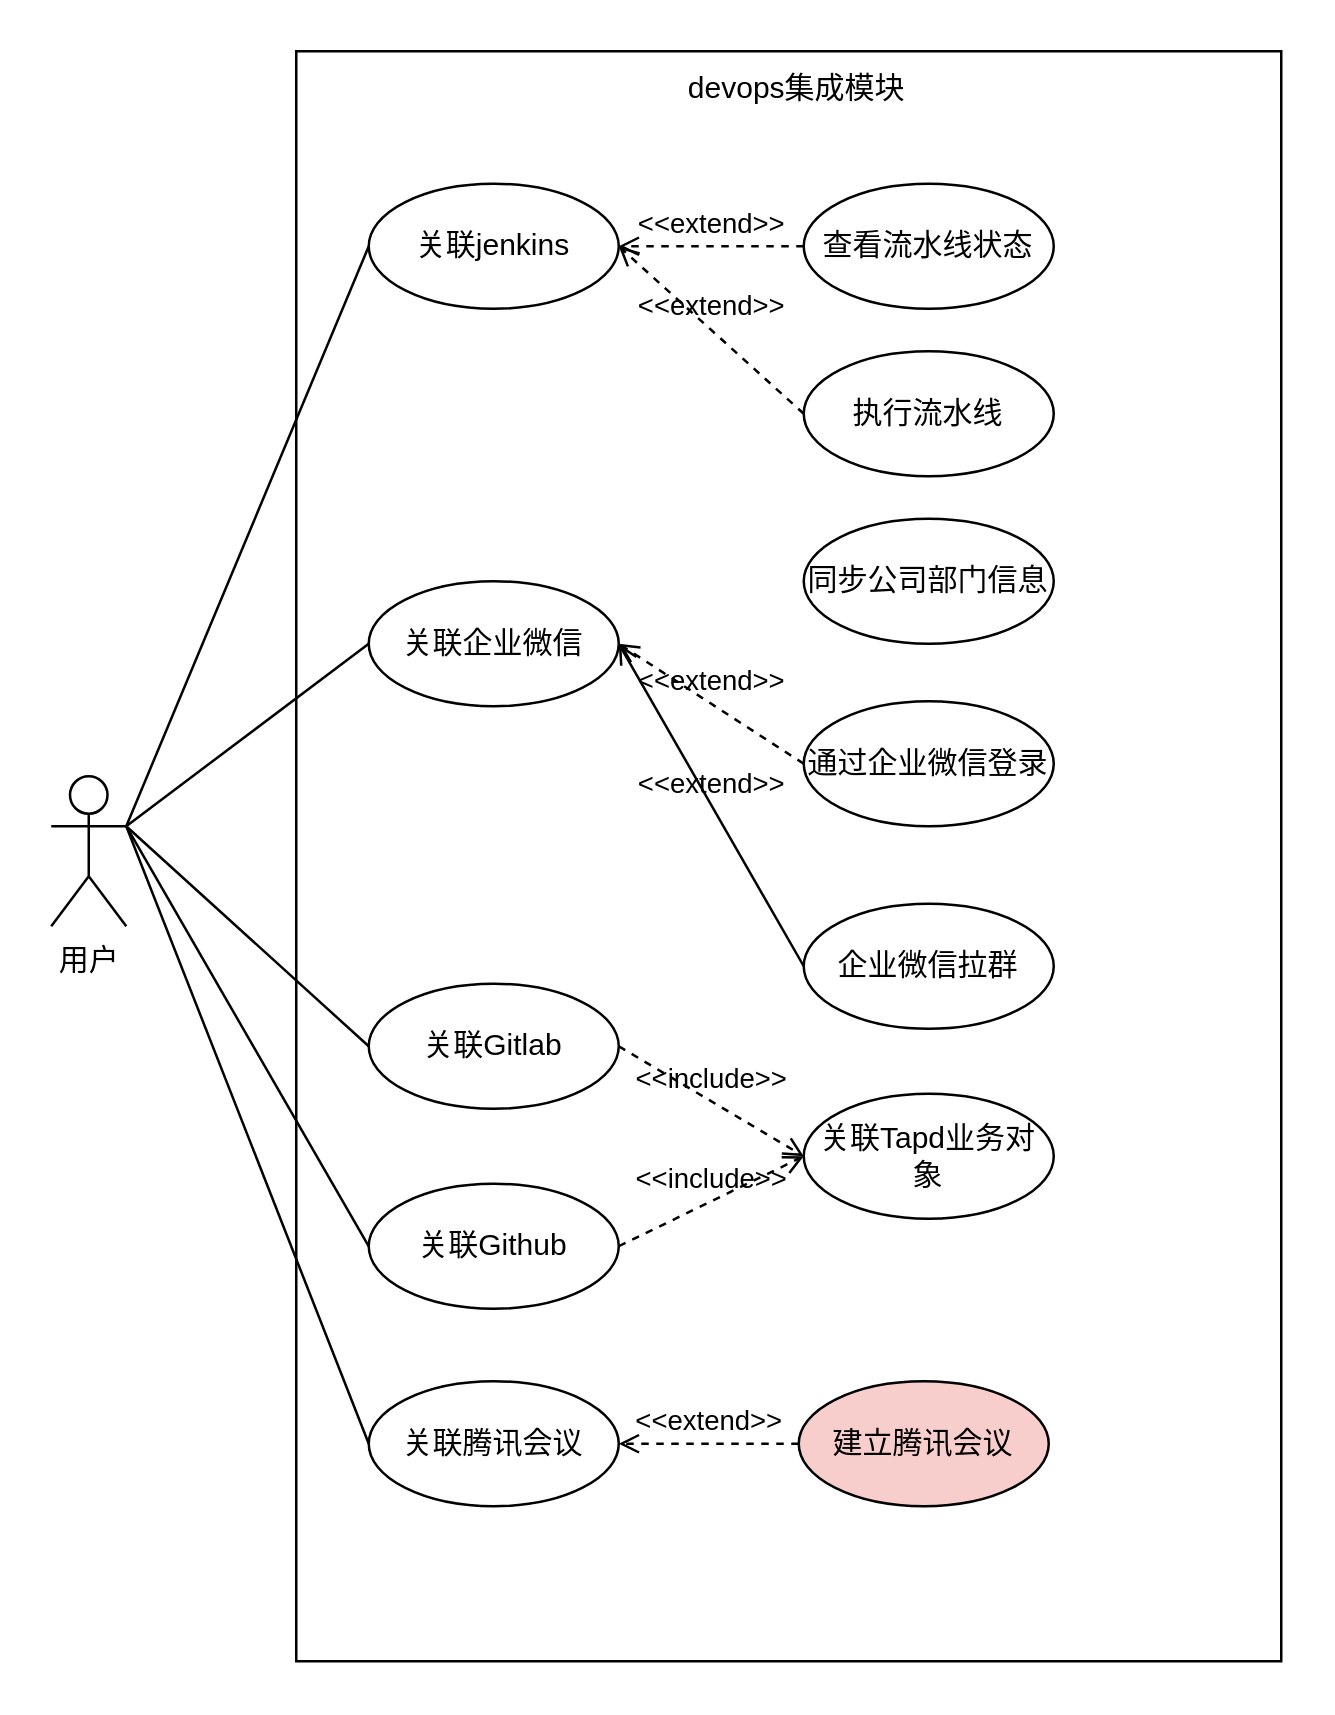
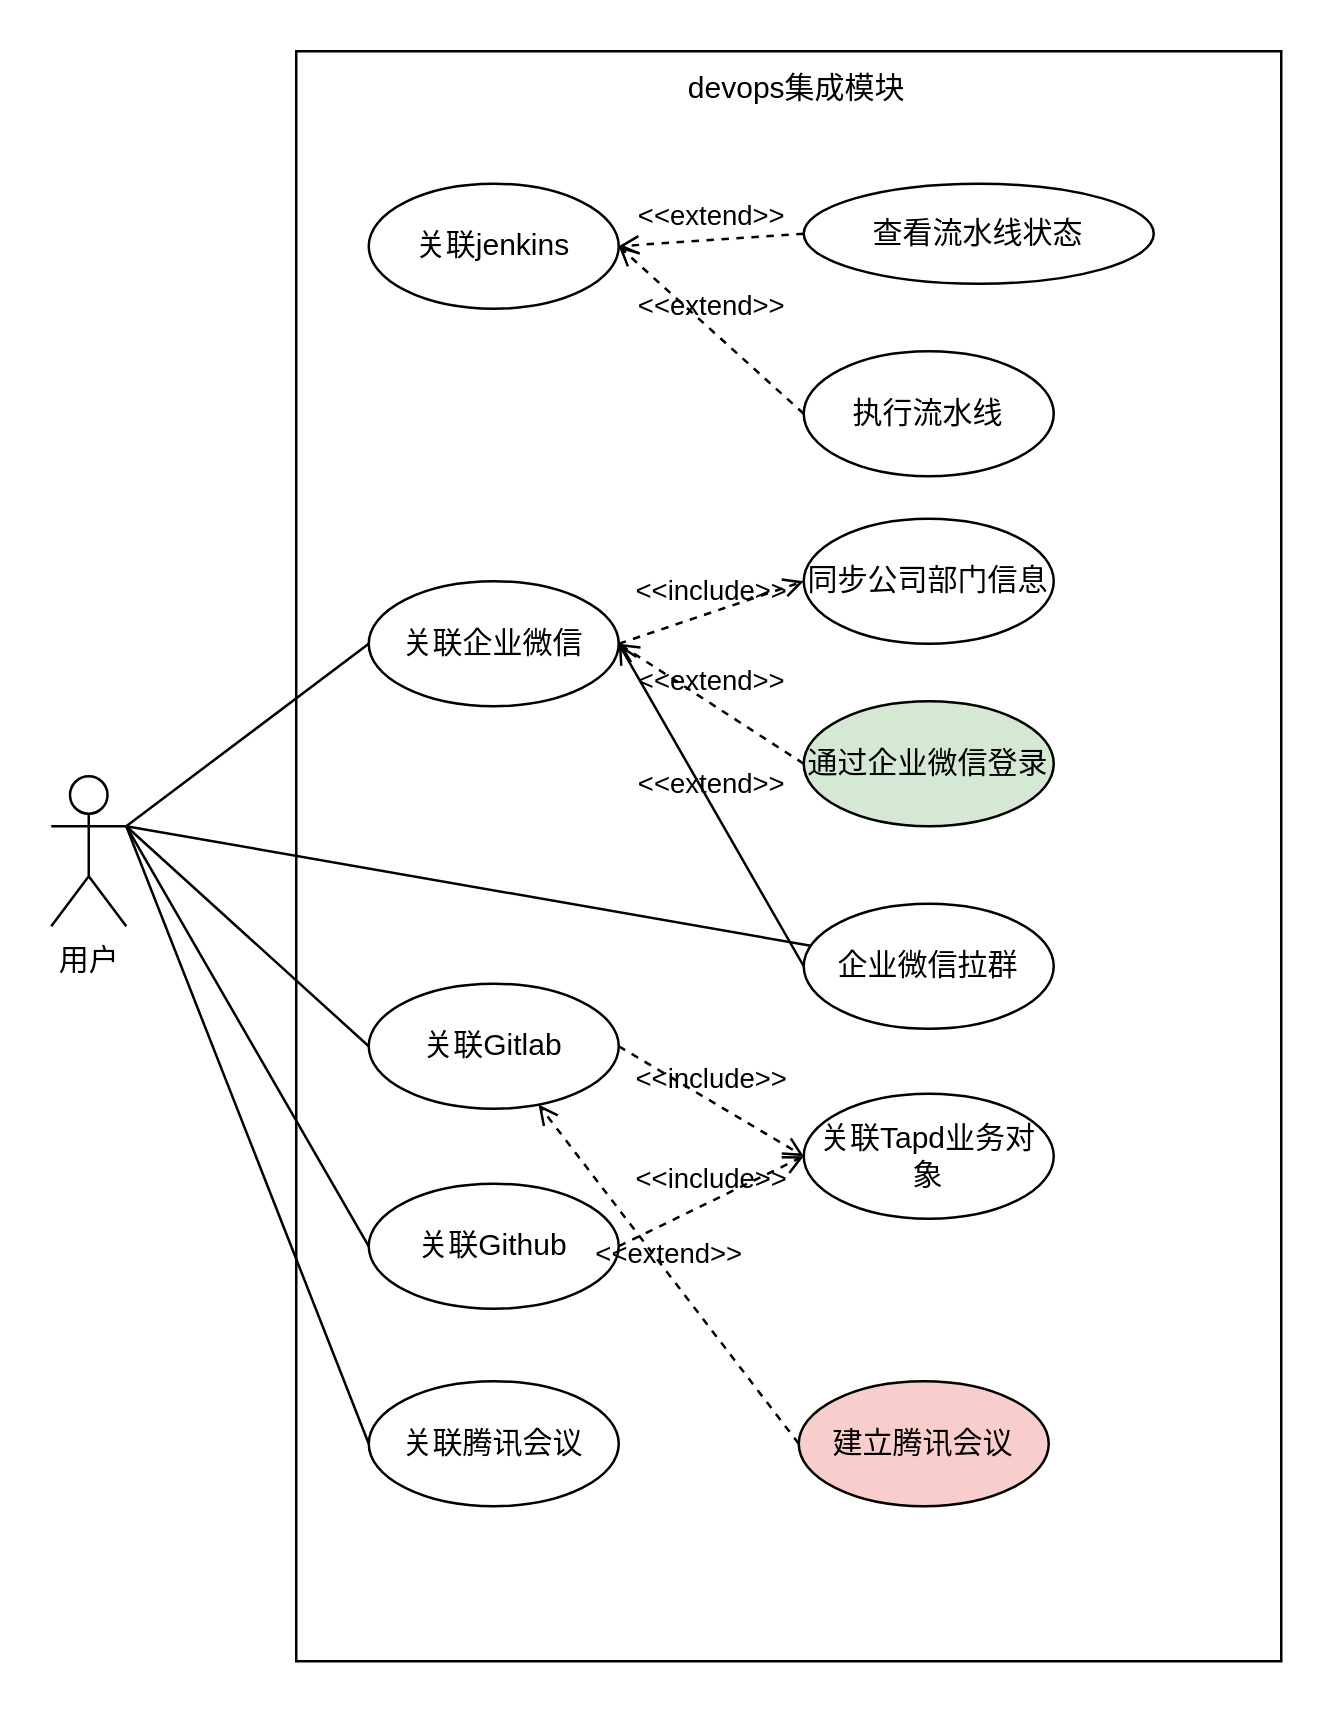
(929, 246) -> (979, 234)
(249, 533) -> (459, 884)
none -> (708, 614)
(929, 764) -> (929, 764)
(714, 1444) -> (720, 1341)
